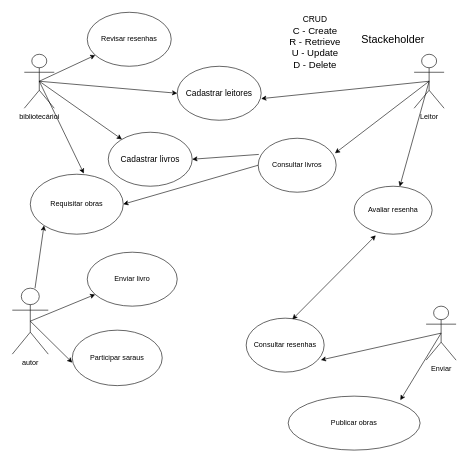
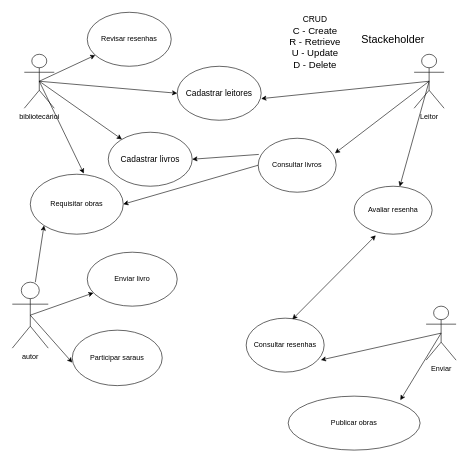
(30, 321) -> (30, 315)
